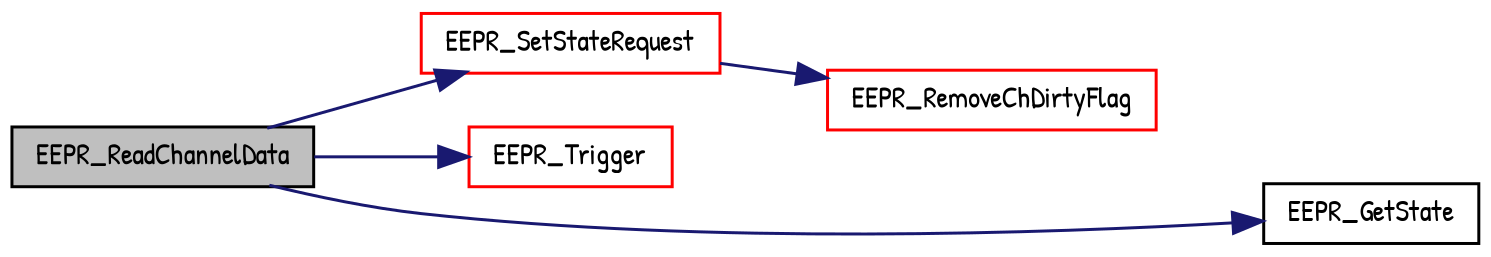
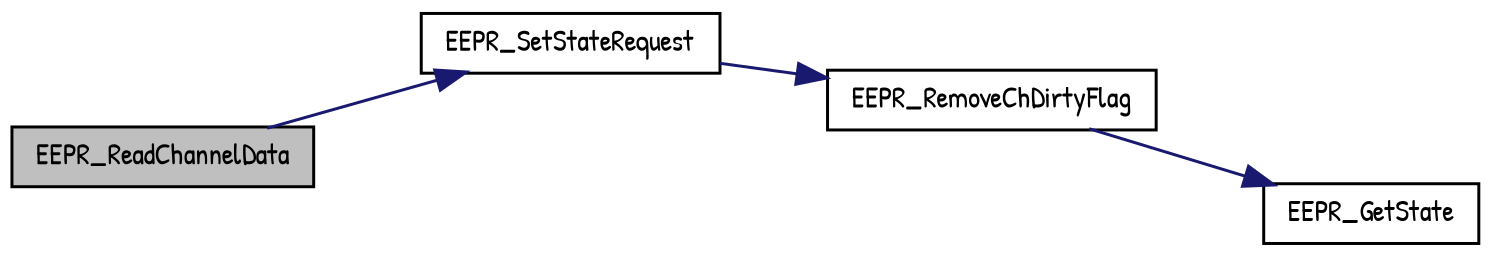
(571, 43) -> (571, 43)
(992, 100) -> (992, 100)
(571, 157) -> none
(749, 233) -> (1167, 152)
